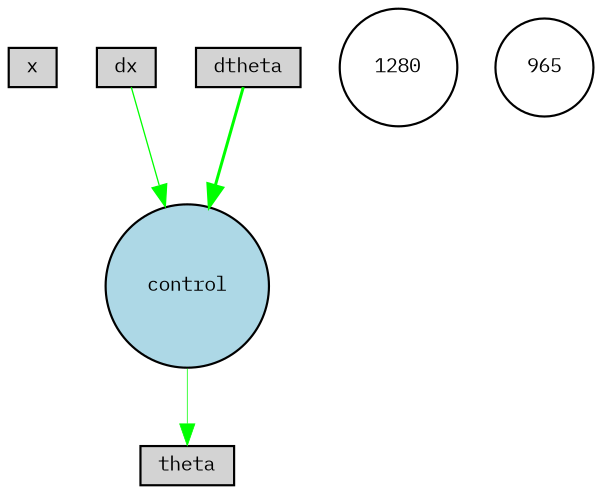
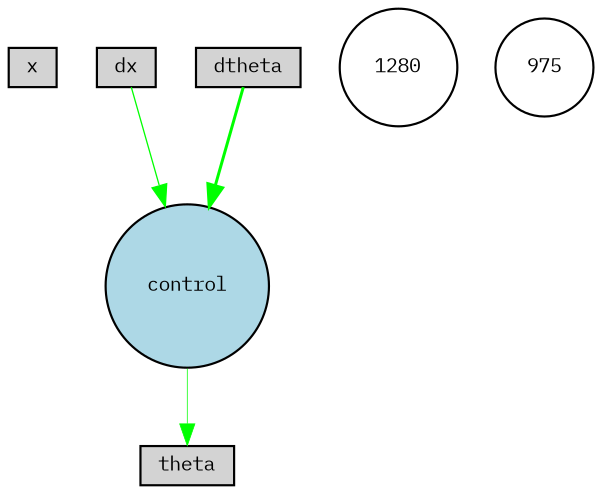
(544, 68) -> (544, 68)
